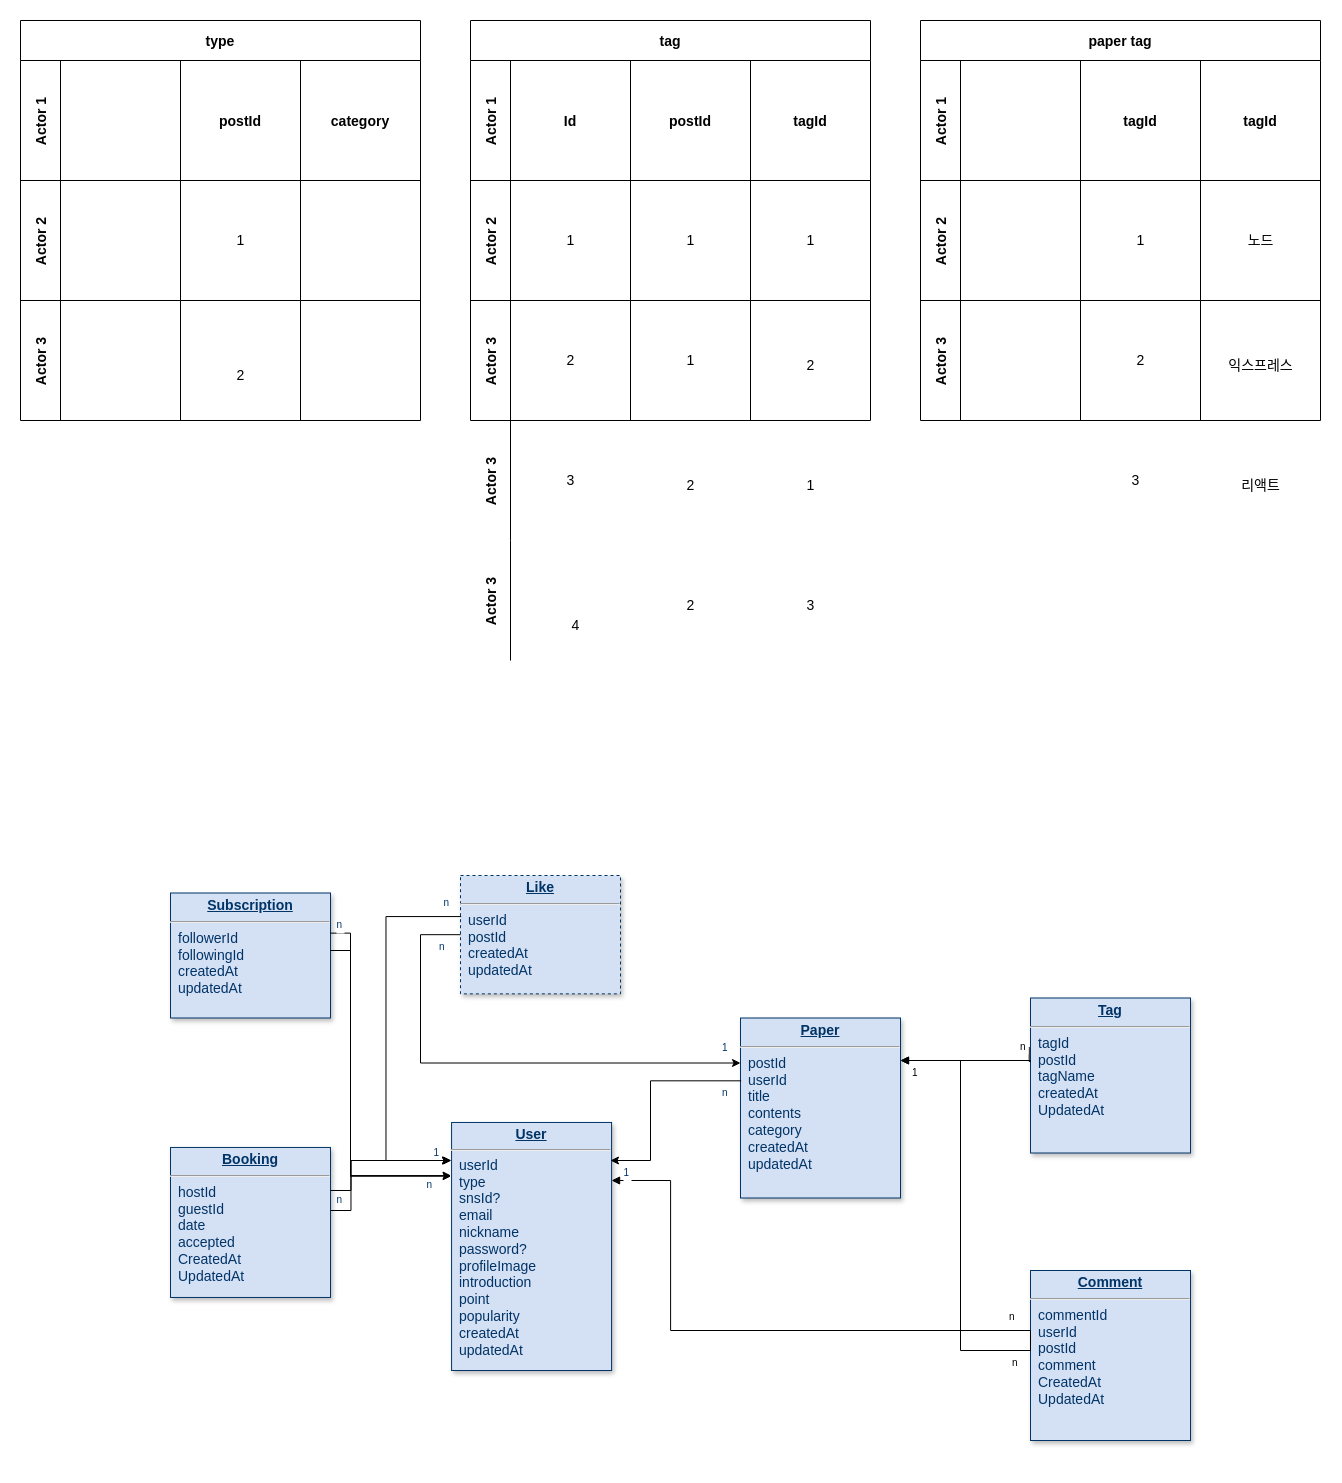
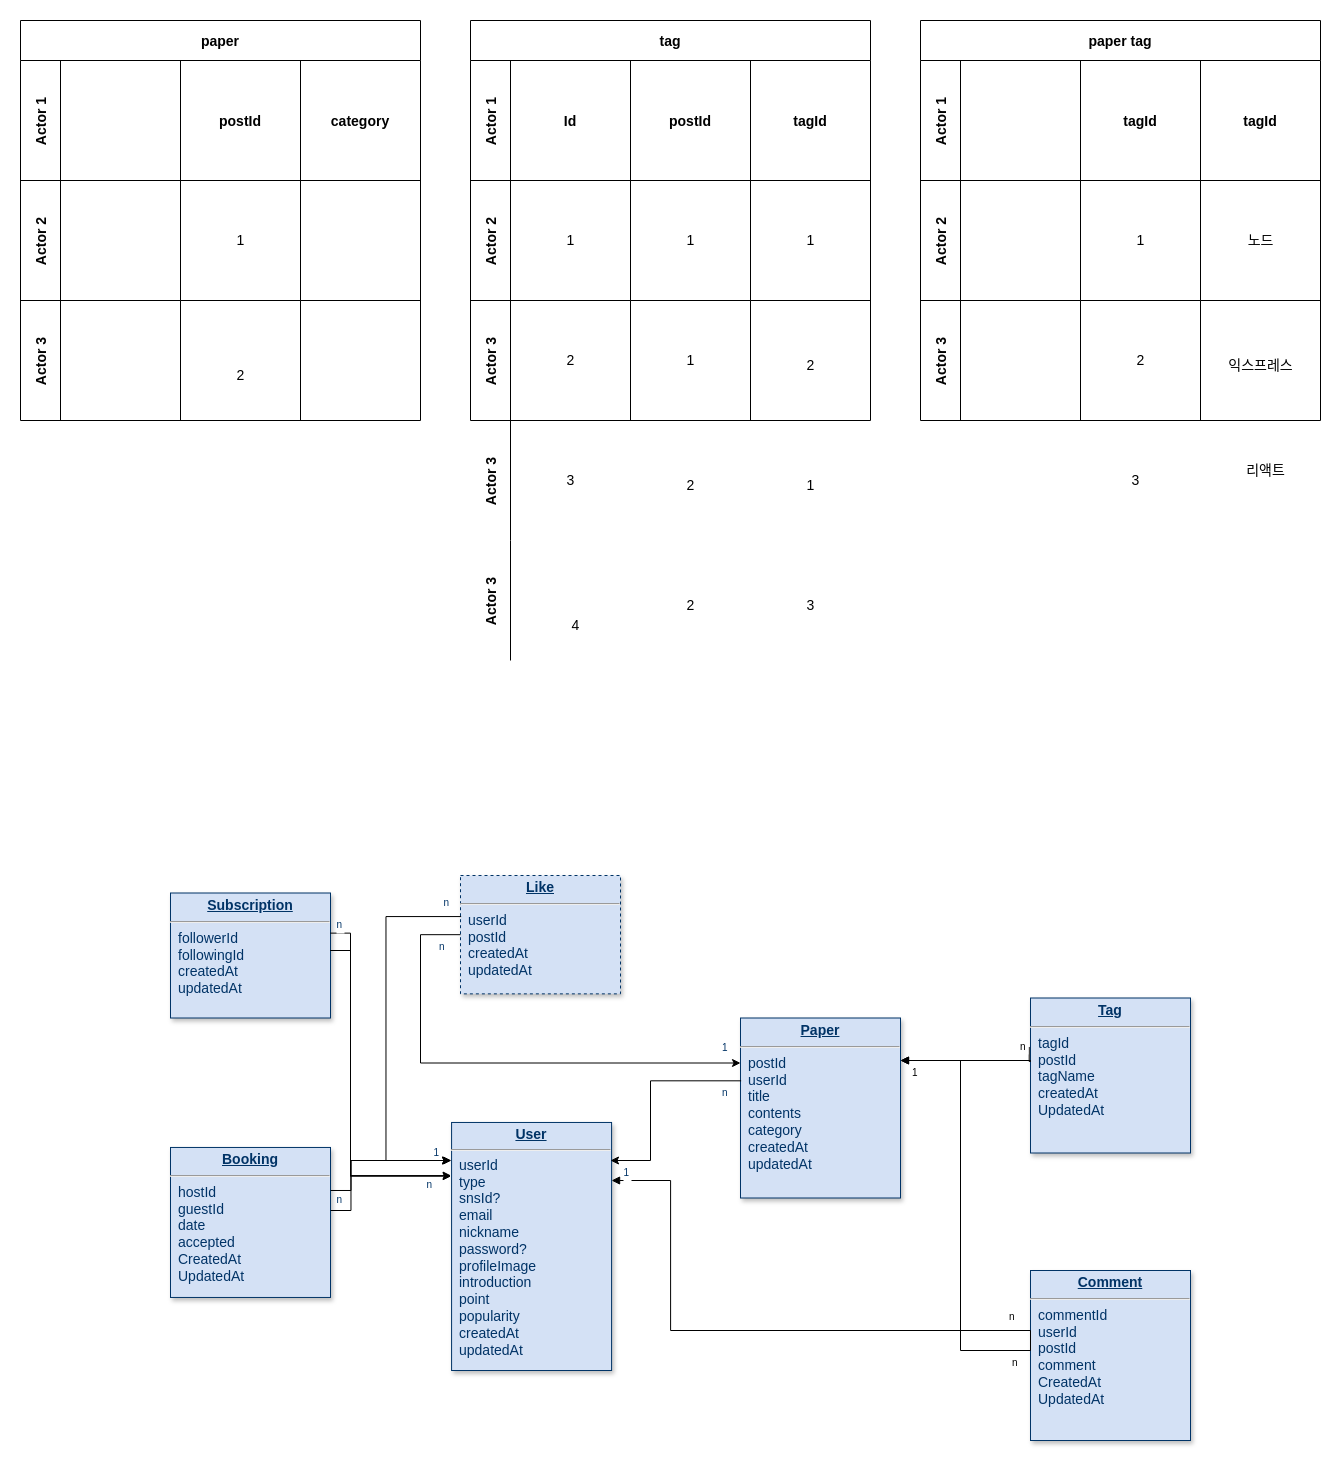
(220, 41) -> (220, 41)
(1261, 486) -> (1266, 471)
